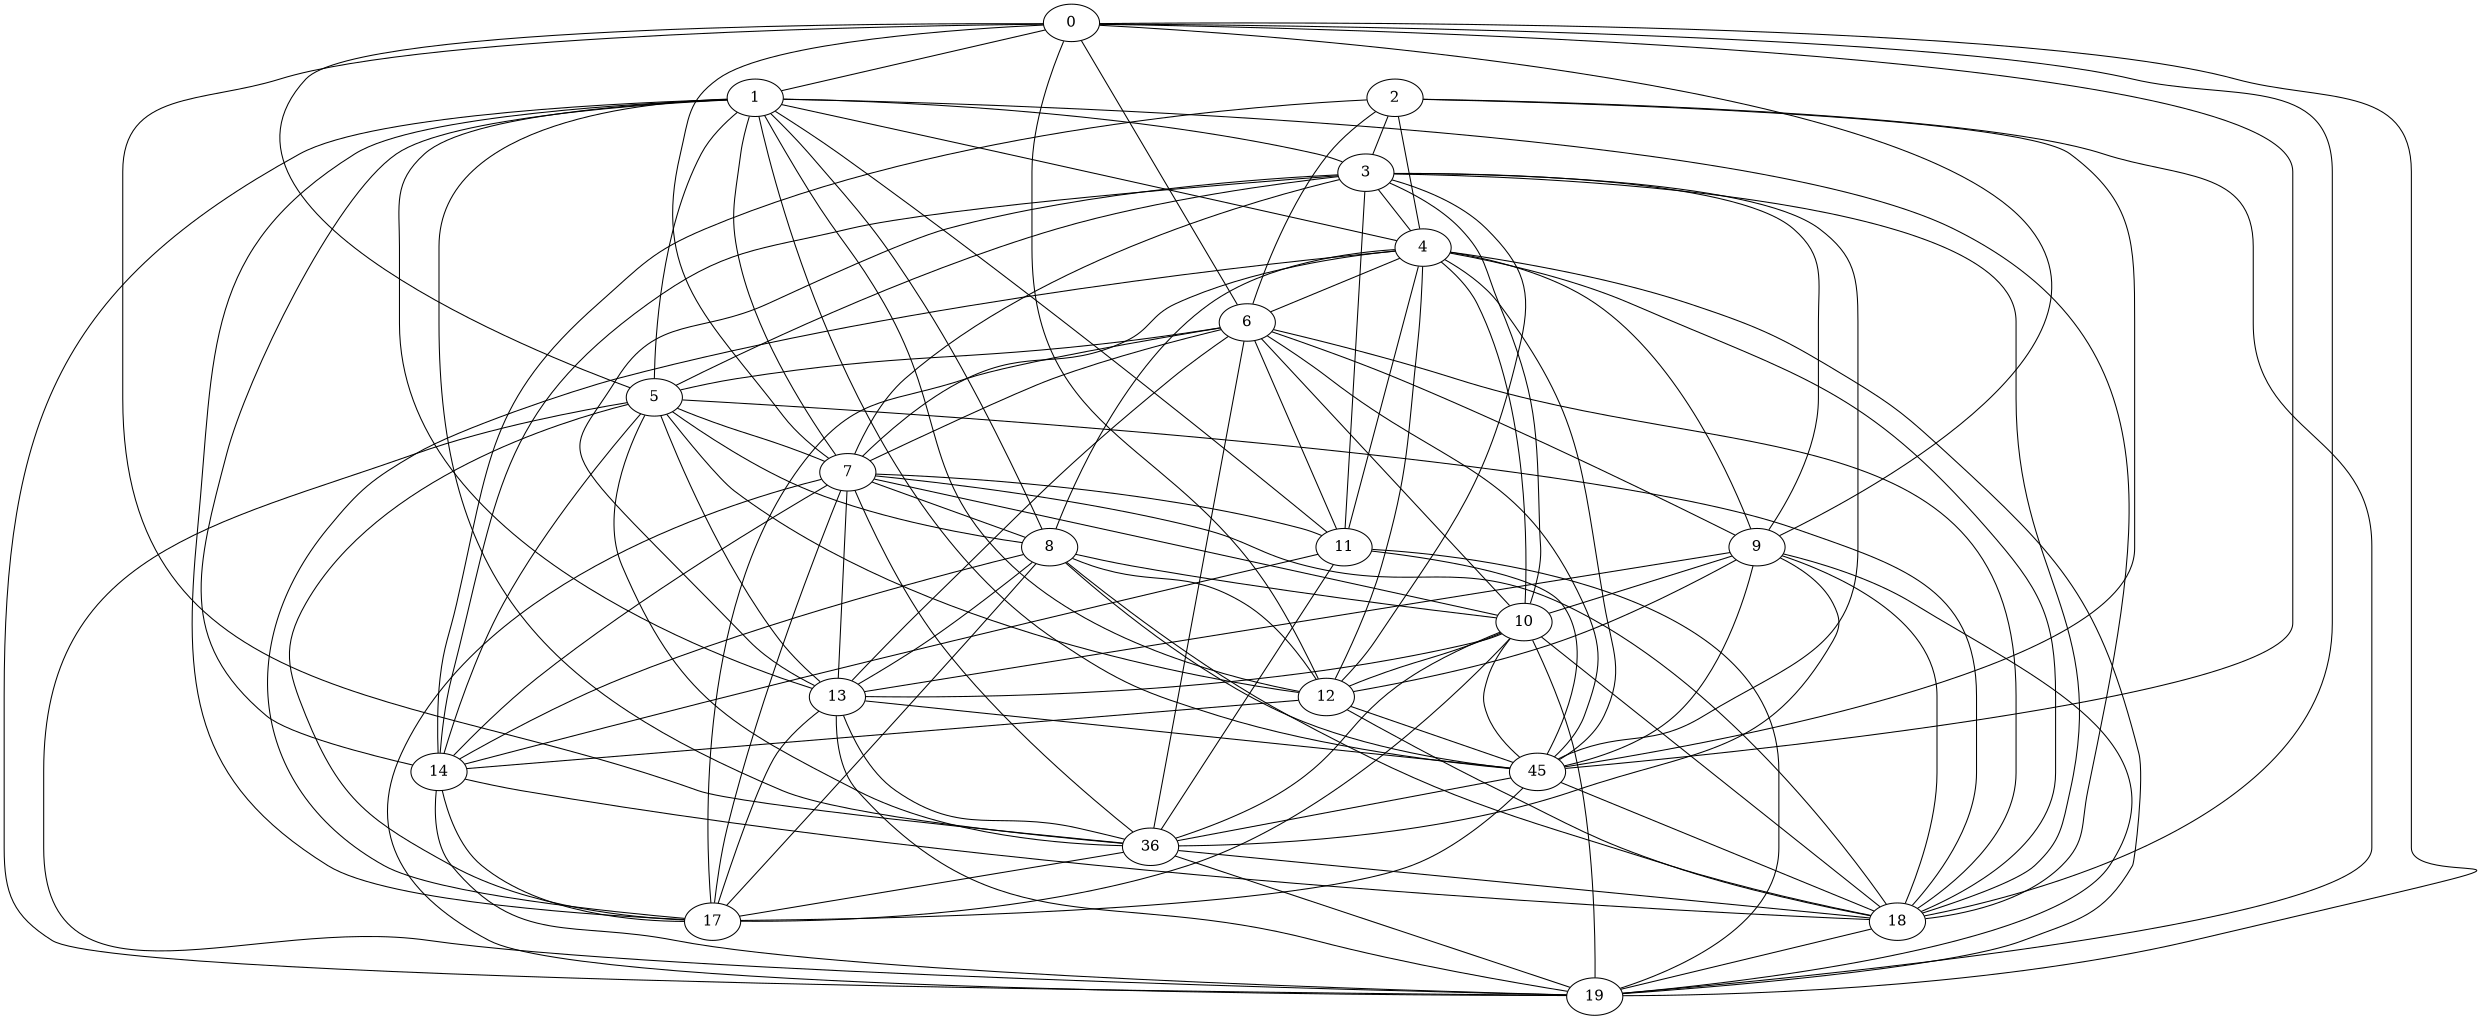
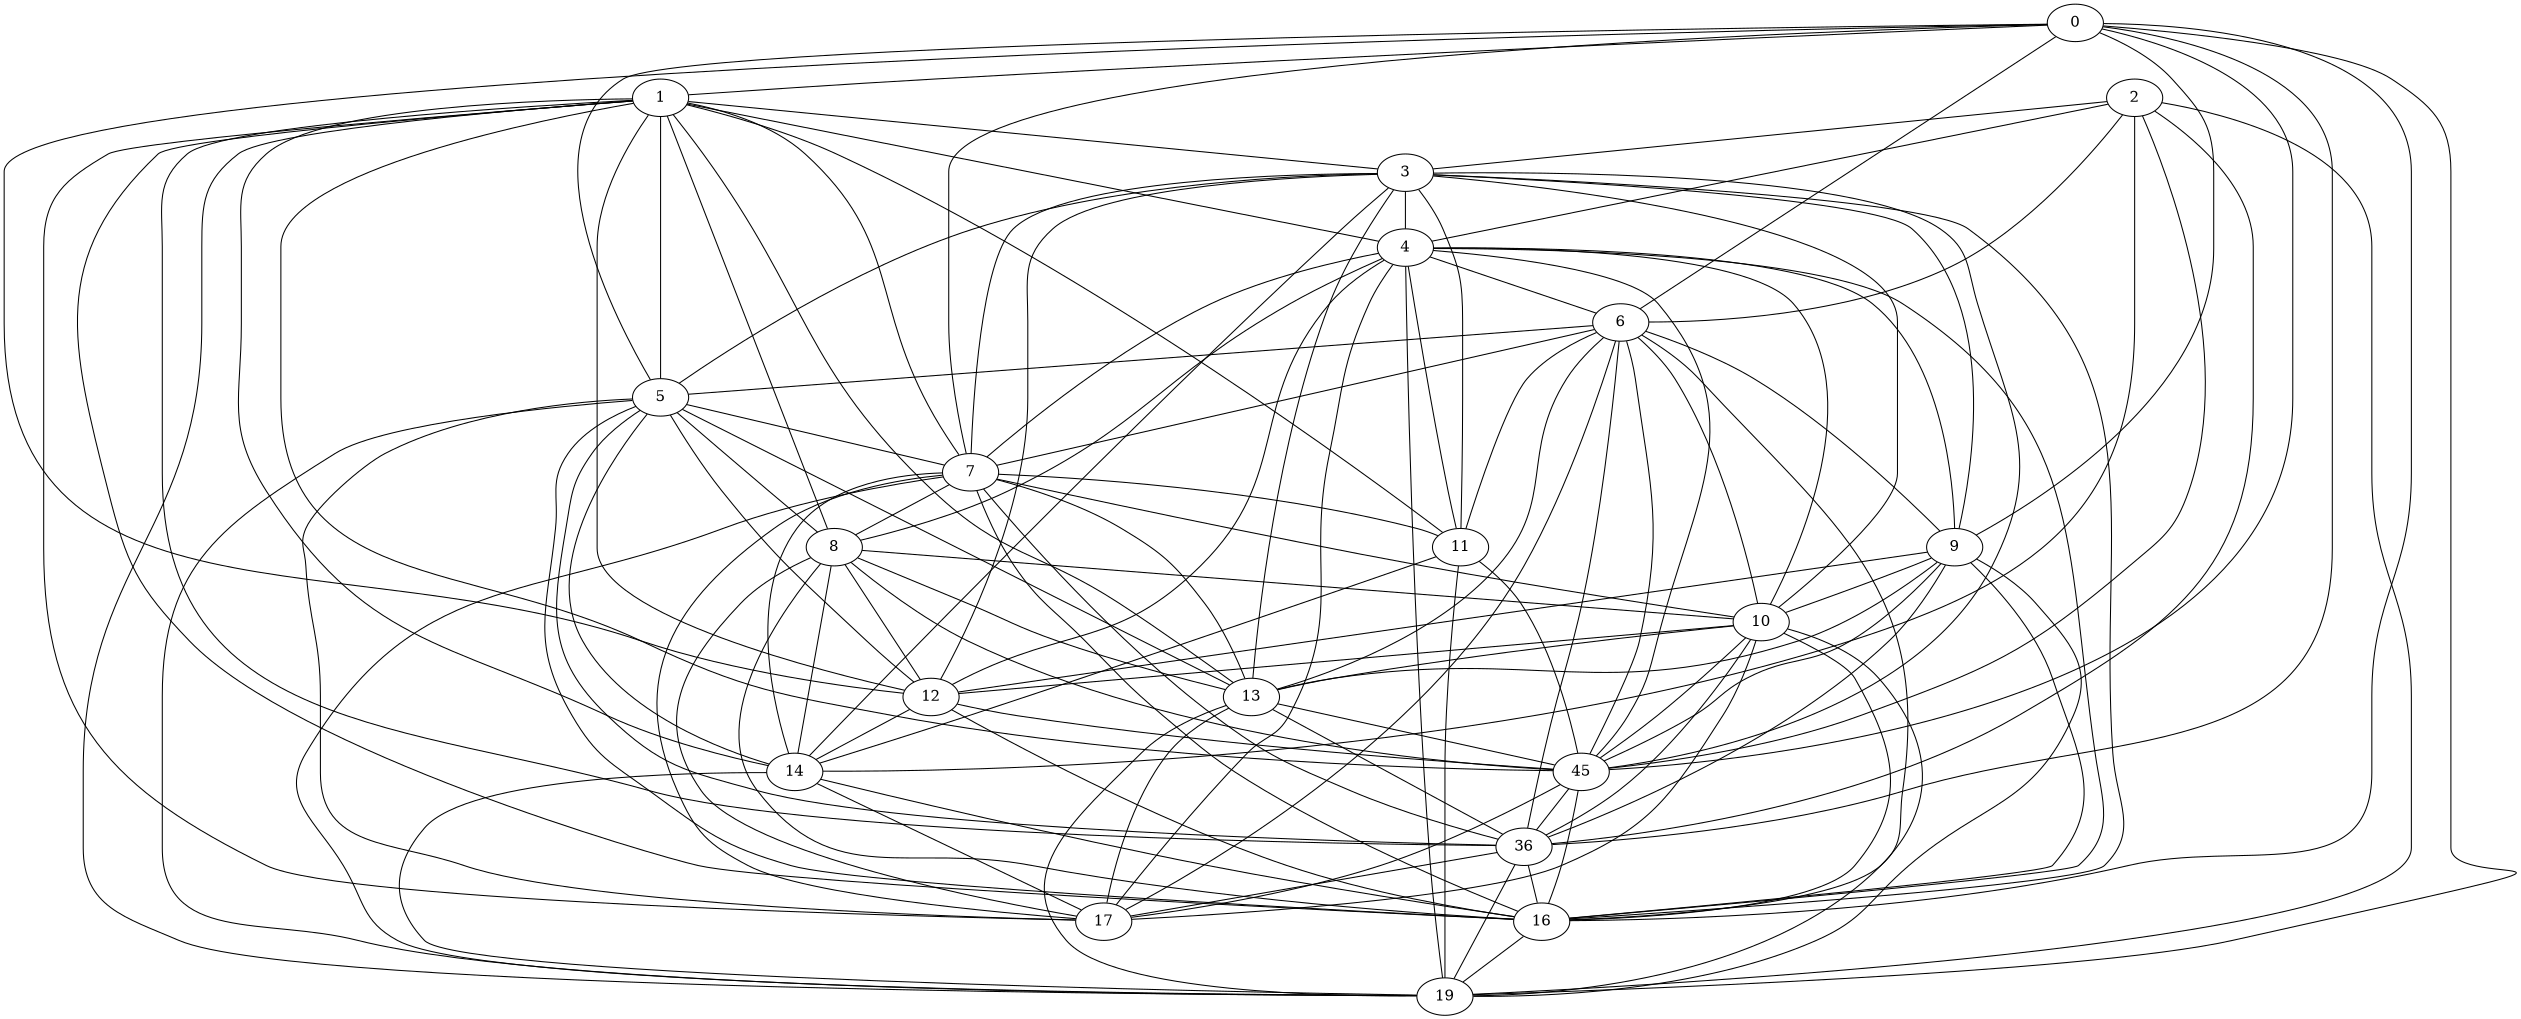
(1264, 671) -> (2103, 664)
(1897, 922) -> (1542, 922)
